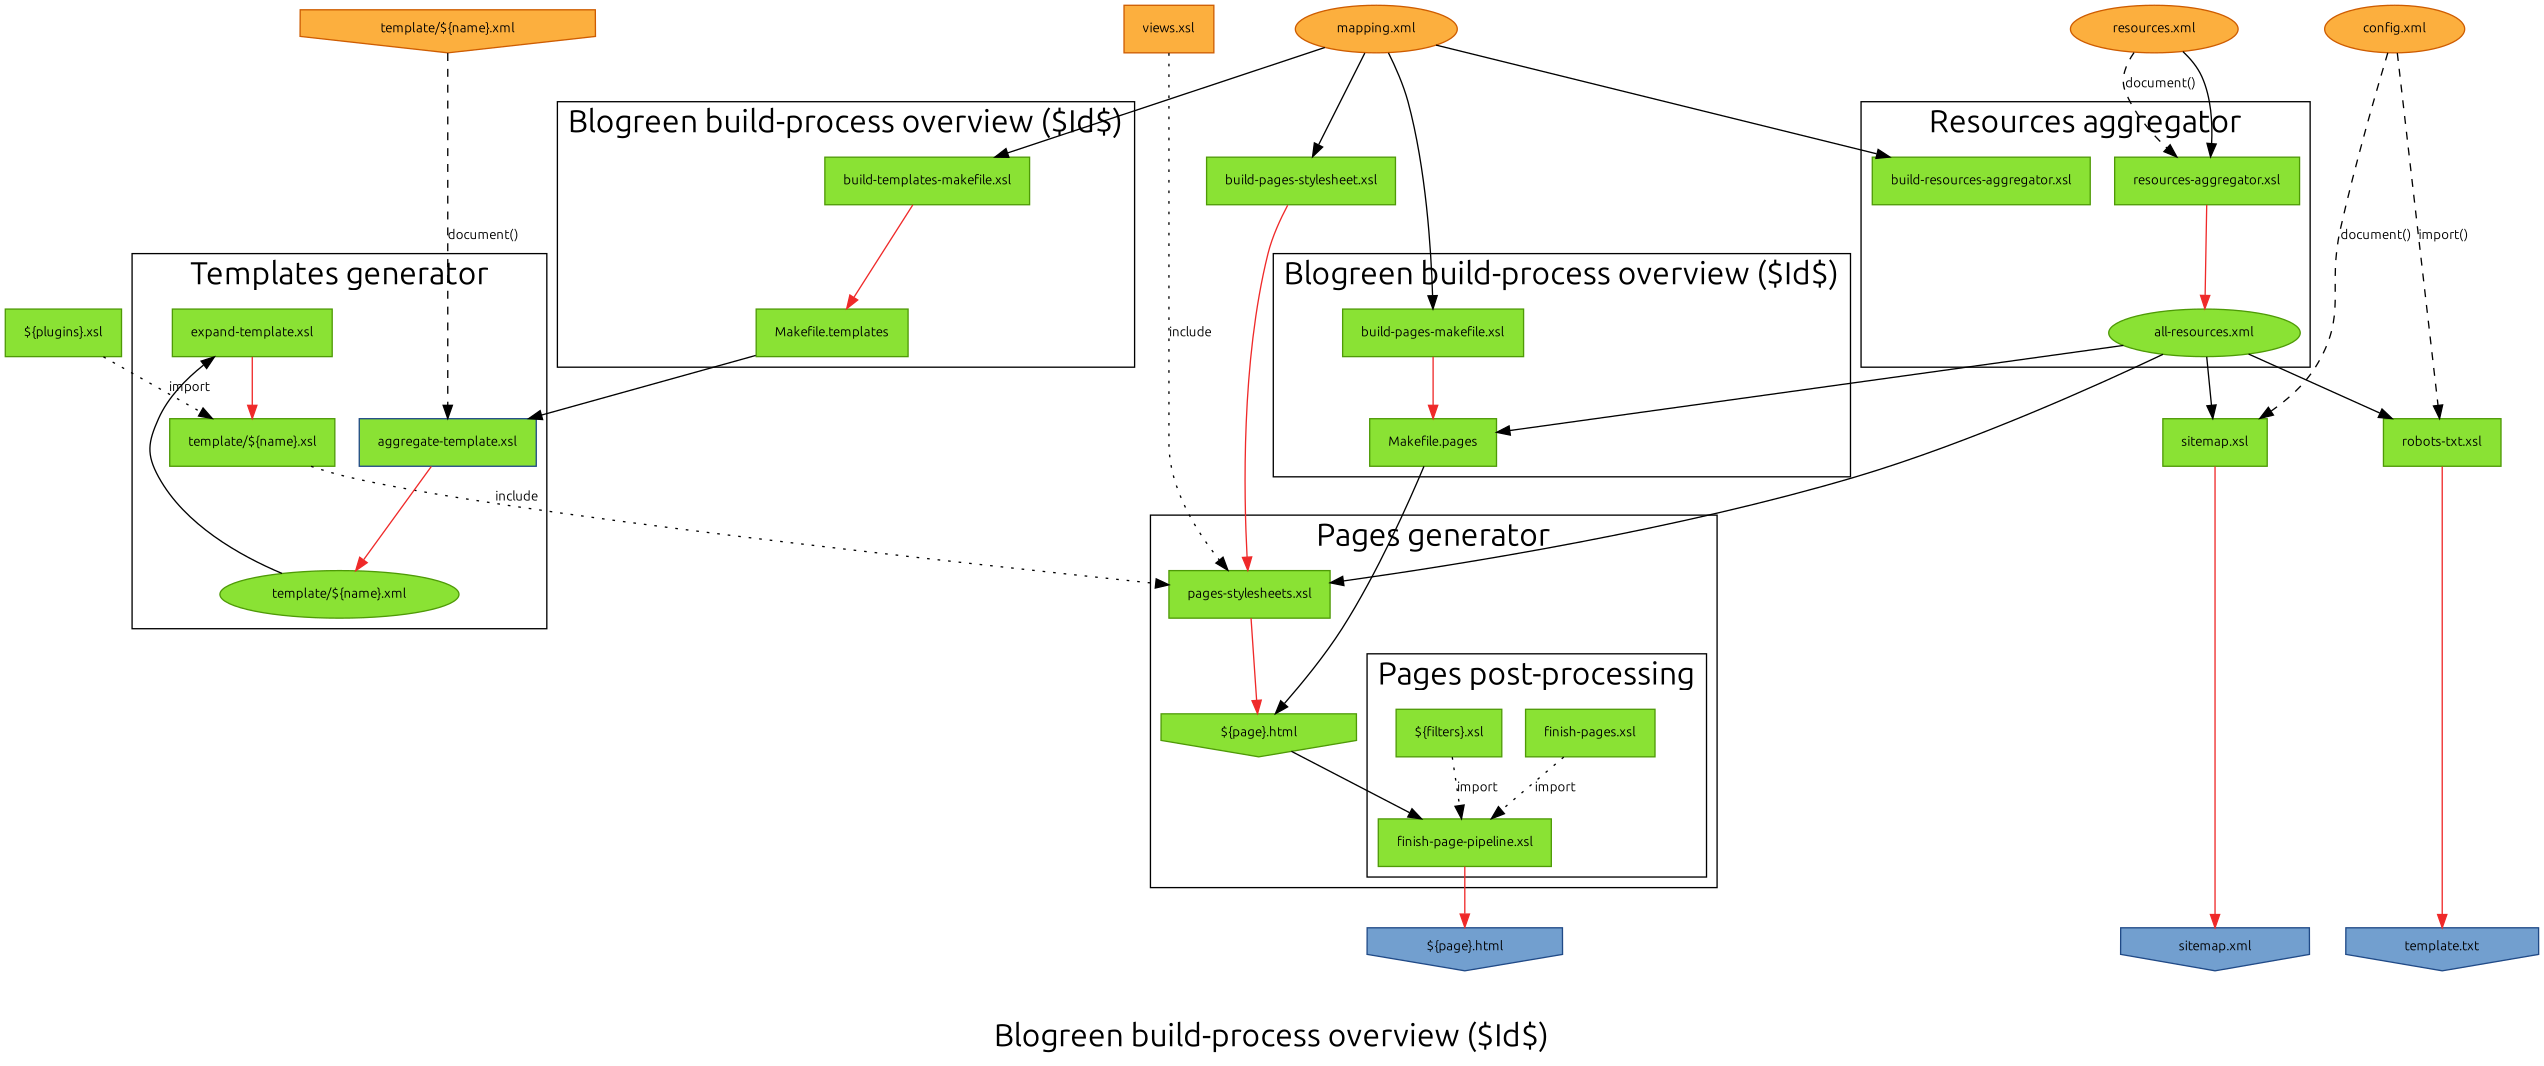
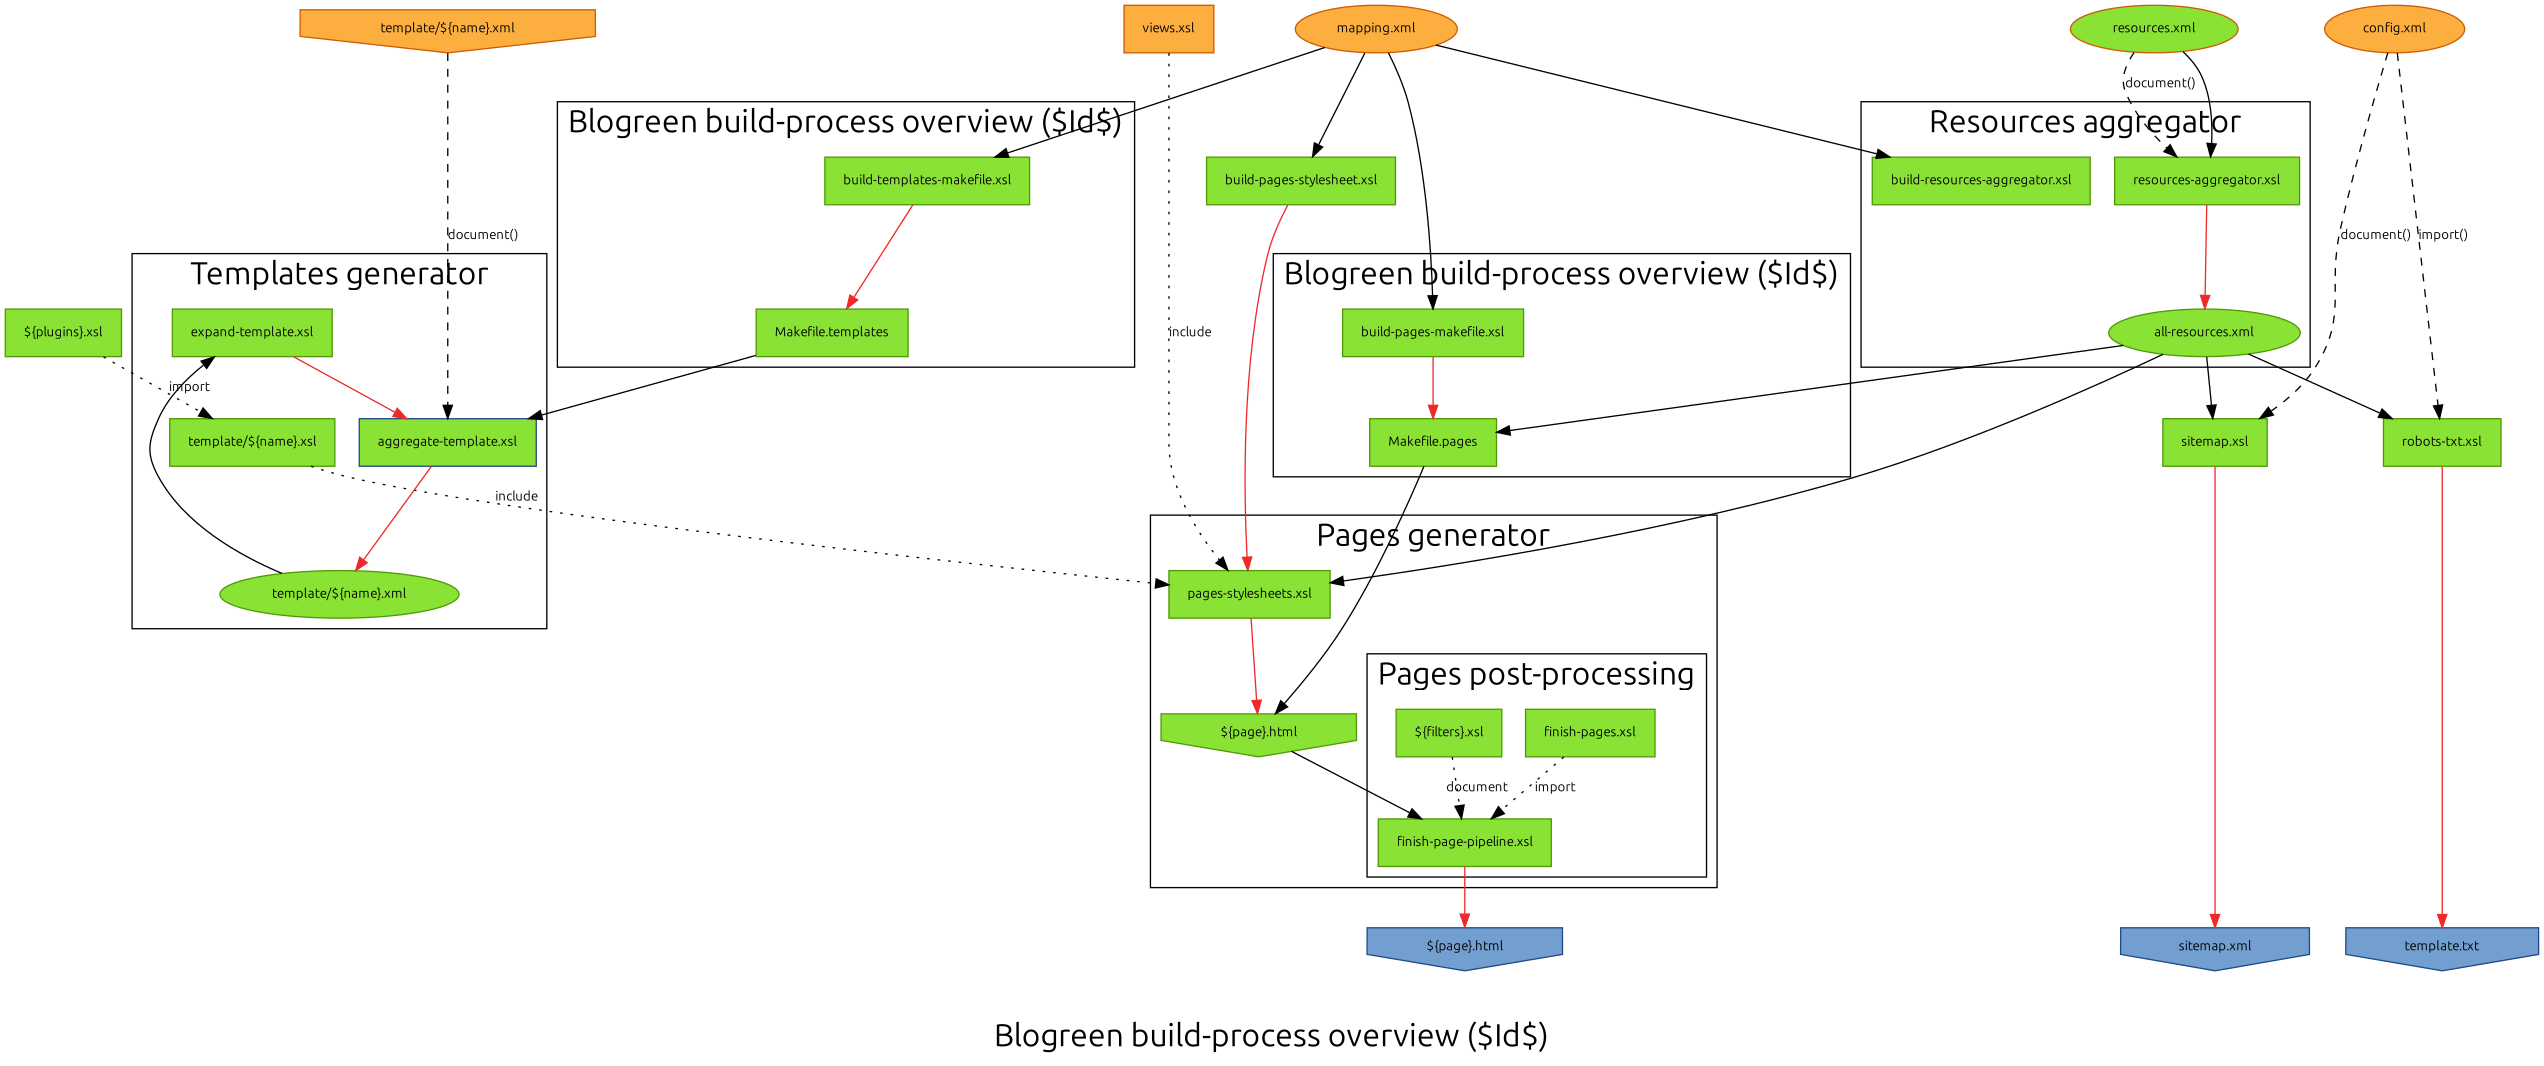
(2154, 29) -> (2154, 29)
(252, 381) -> (344, 385)
(1477, 788) -> (1477, 788)
